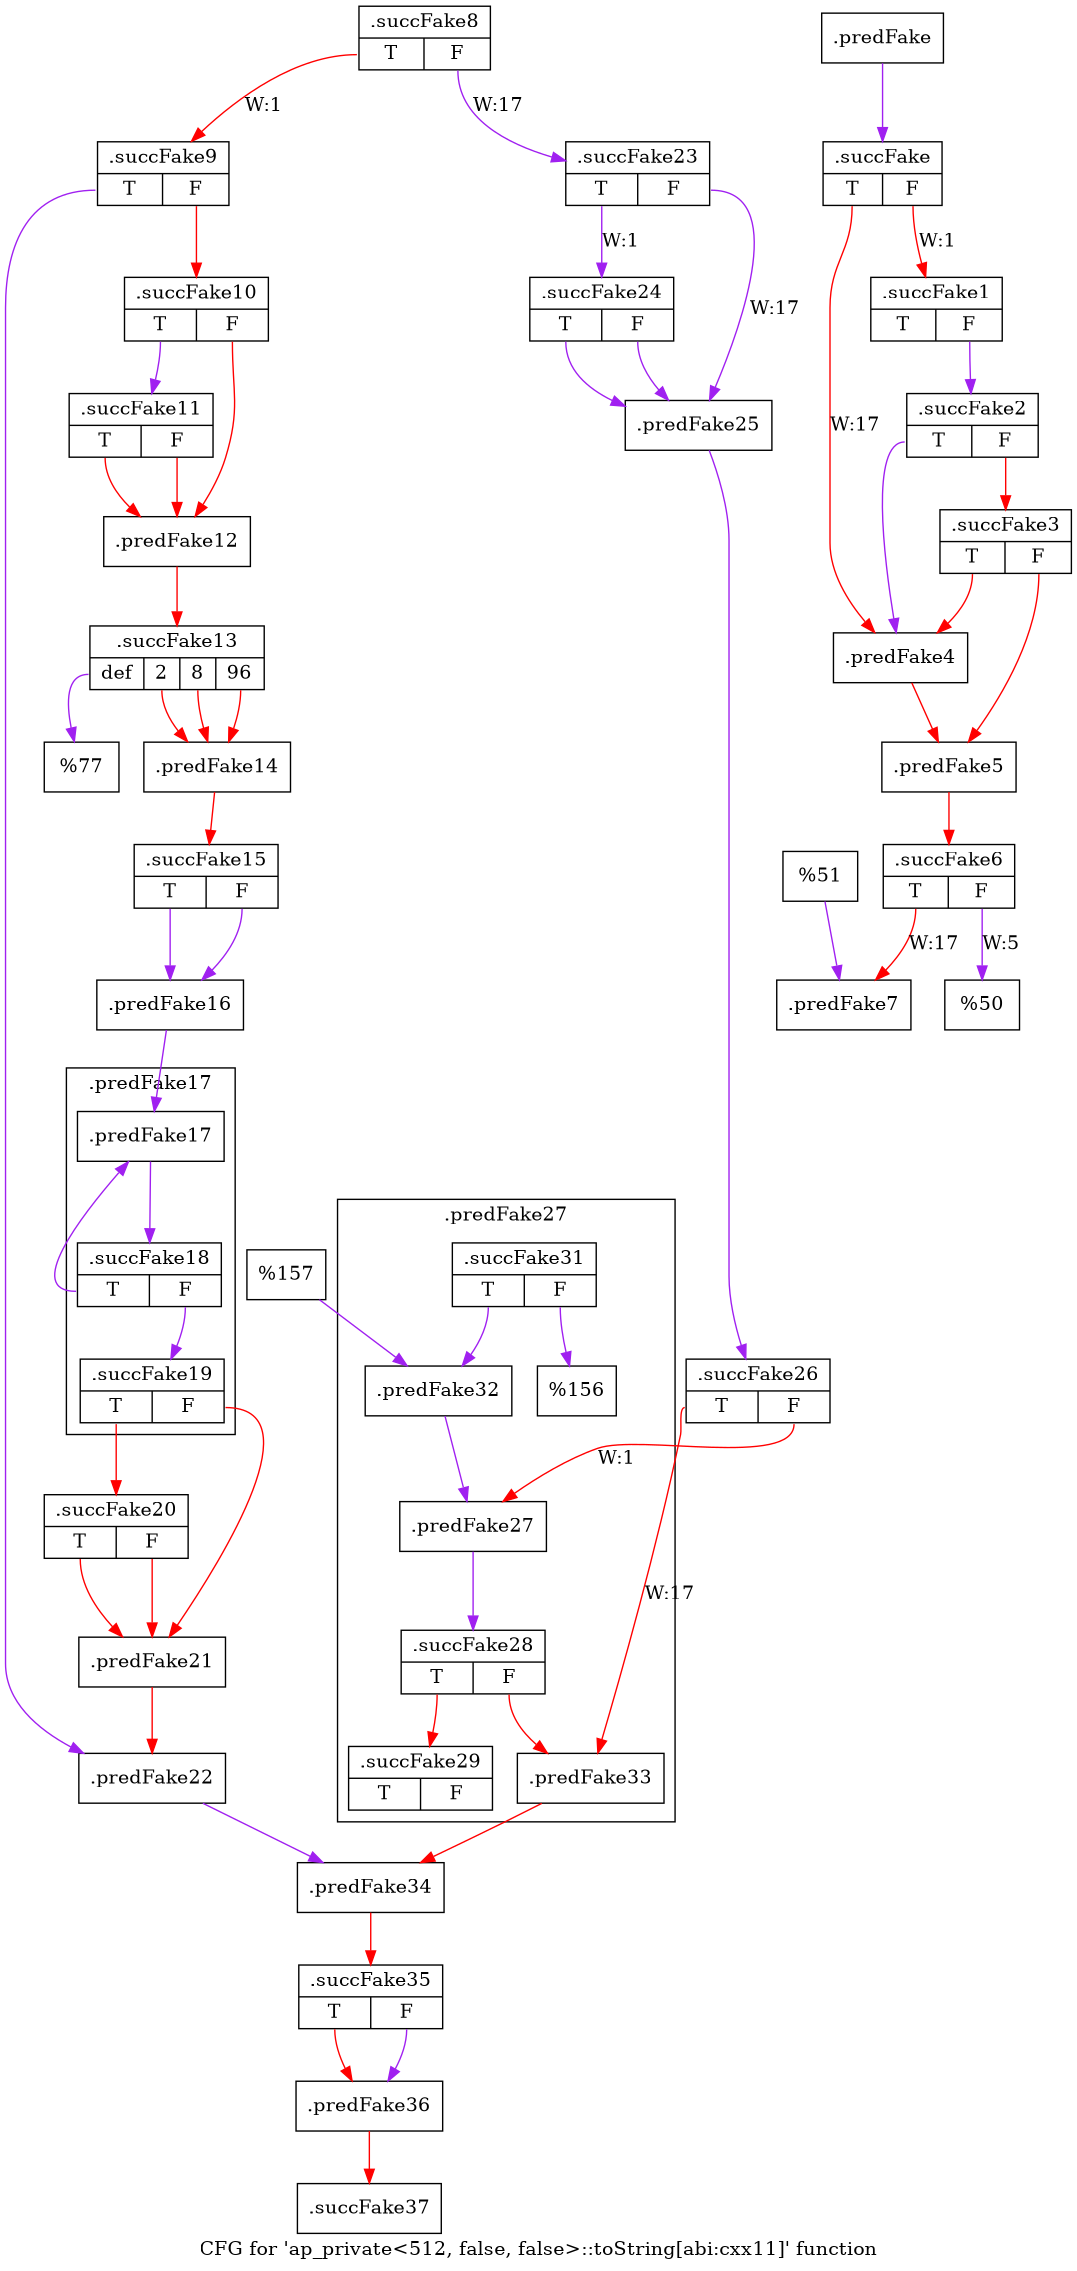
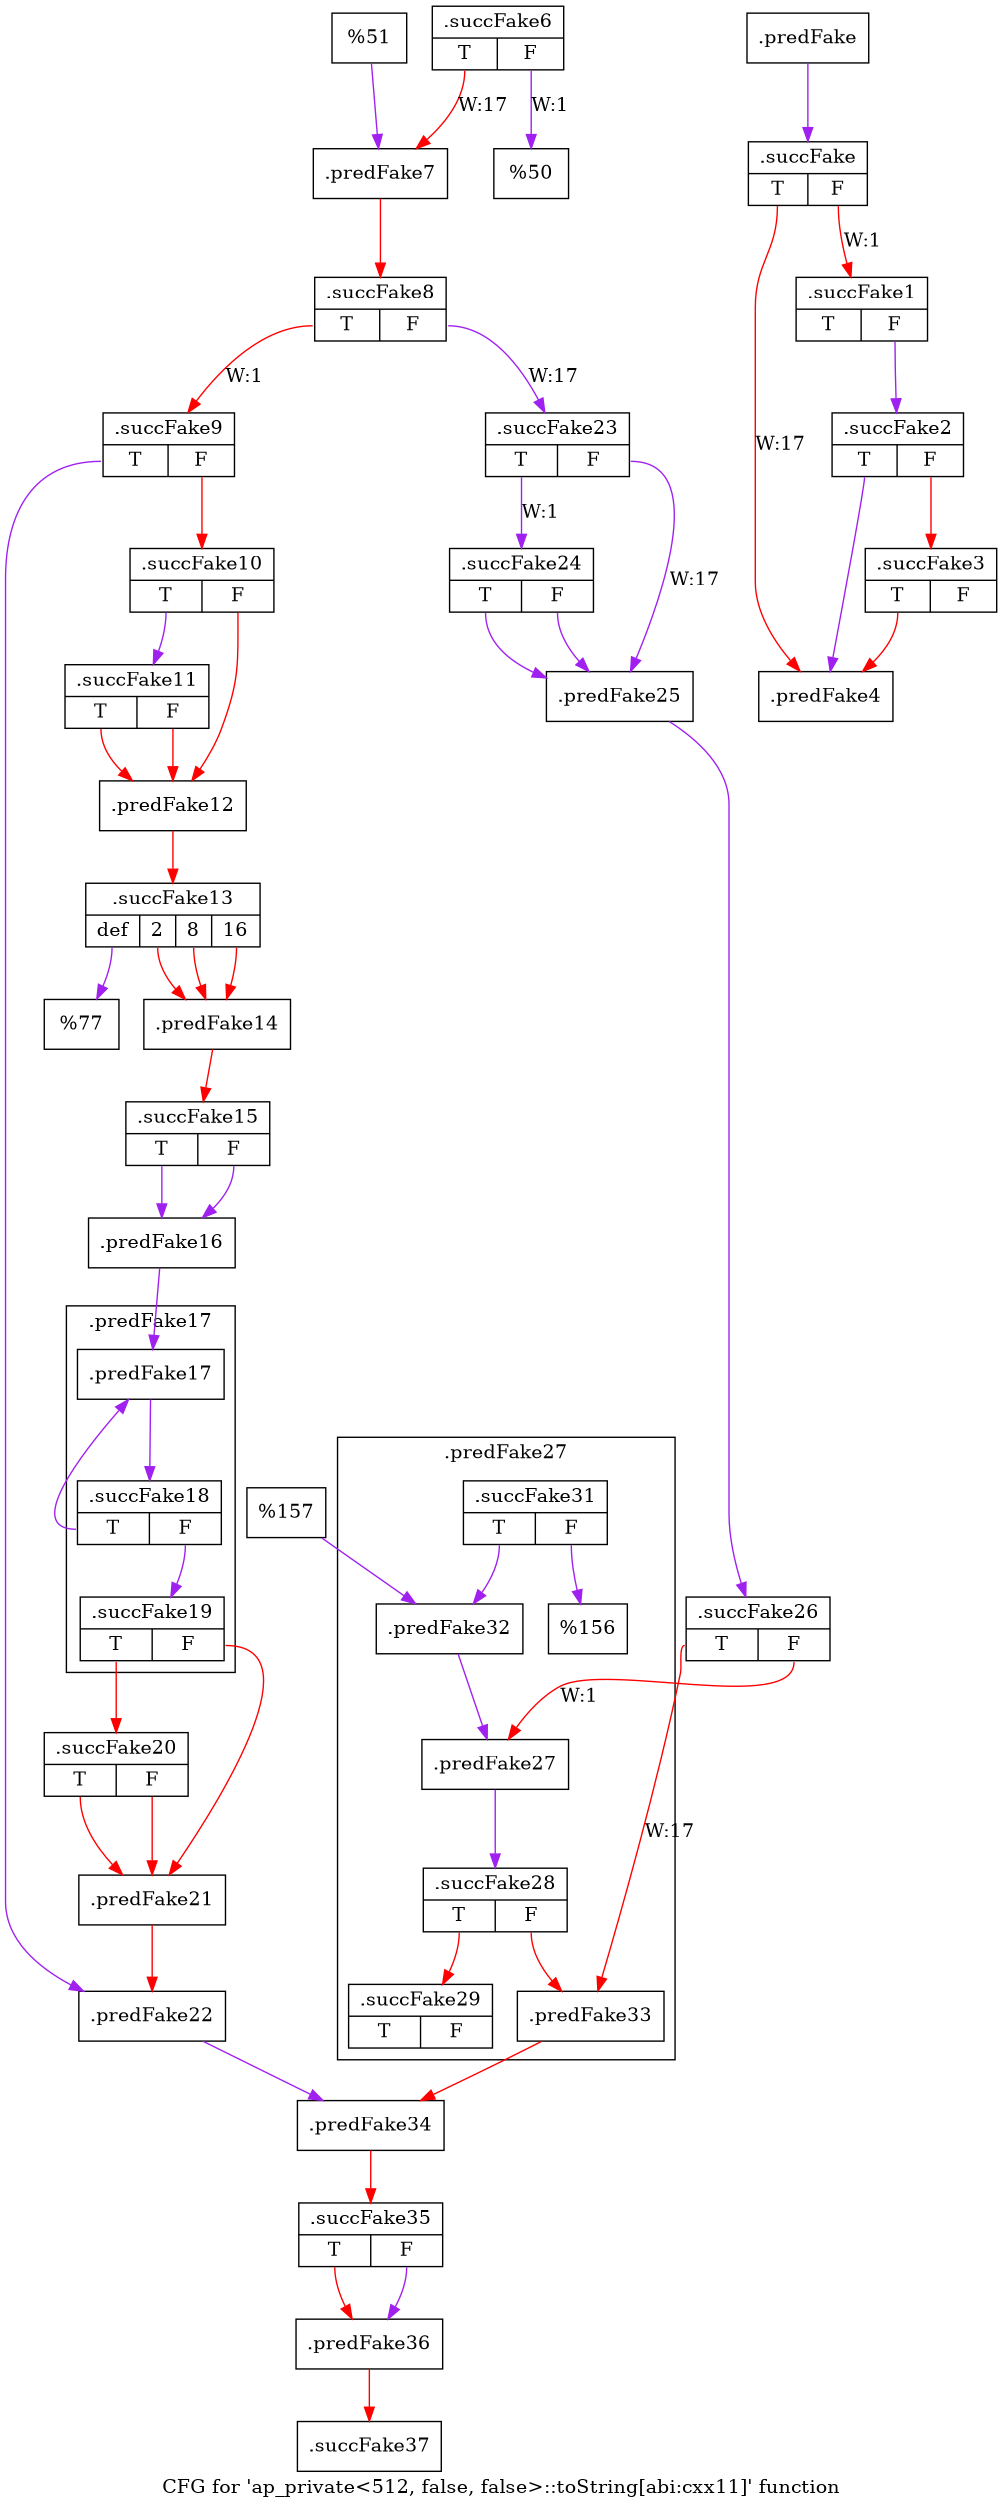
none -> (380, 231)
(240, 673) -> (236, 930)
(949, 767) -> none
(1002, 944) -> (551, 106)
